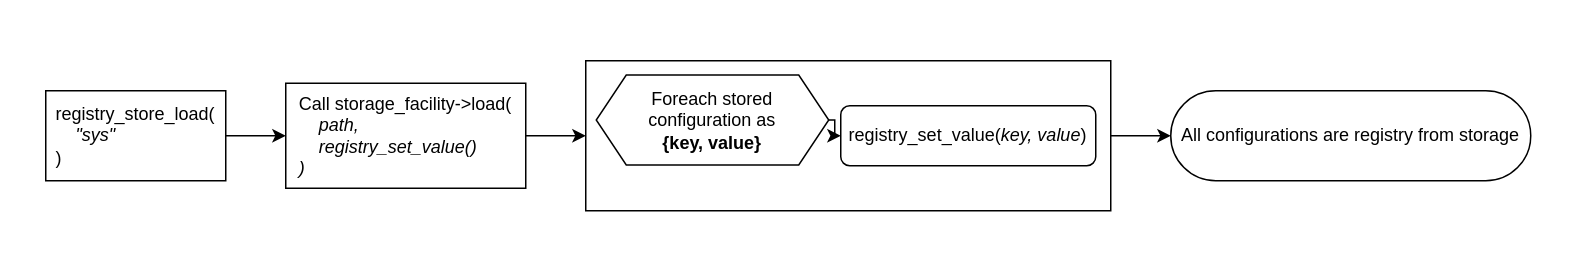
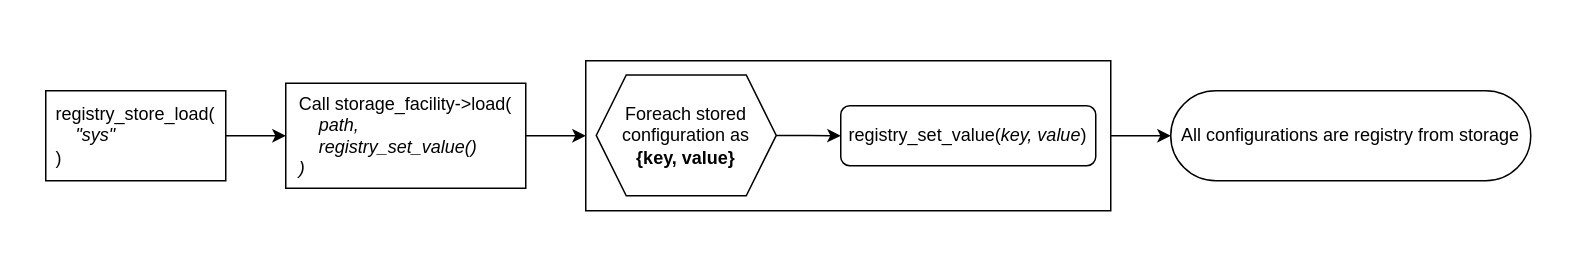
(713, 120) -> (686, 135)
